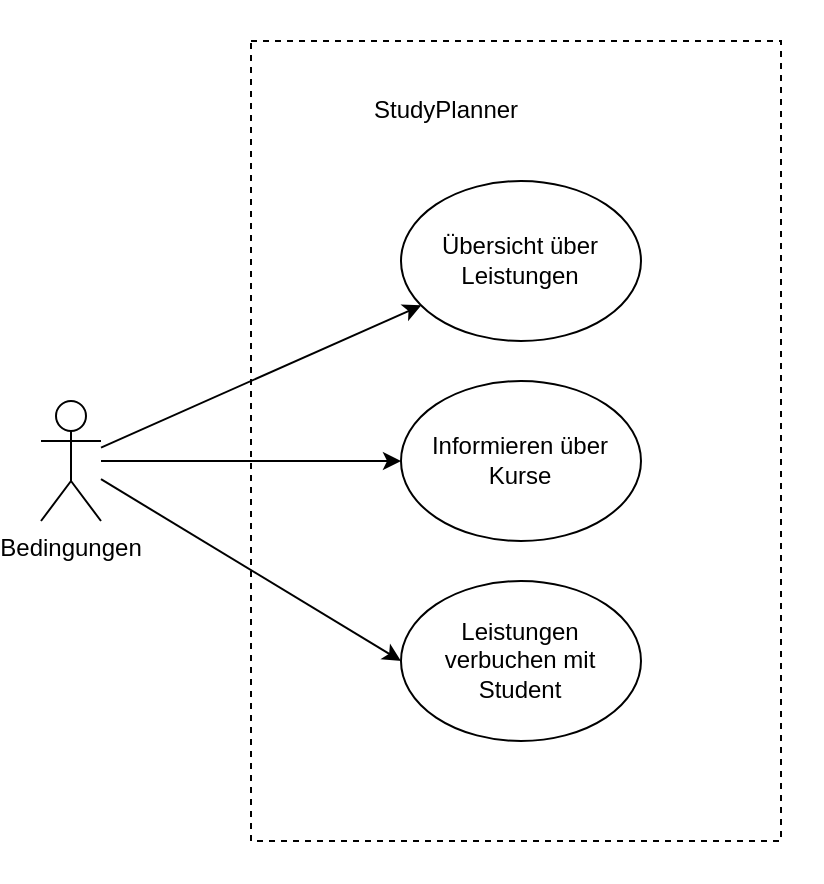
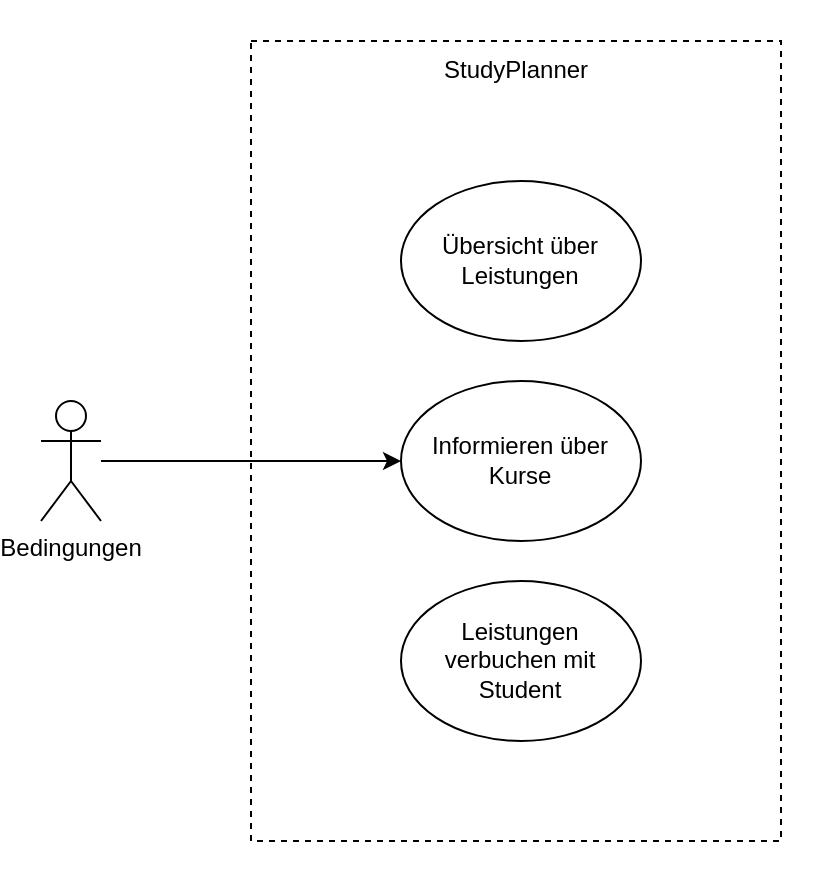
(446, 111) -> (516, 71)
(255, 379) -> none
(246, 567) -> none
